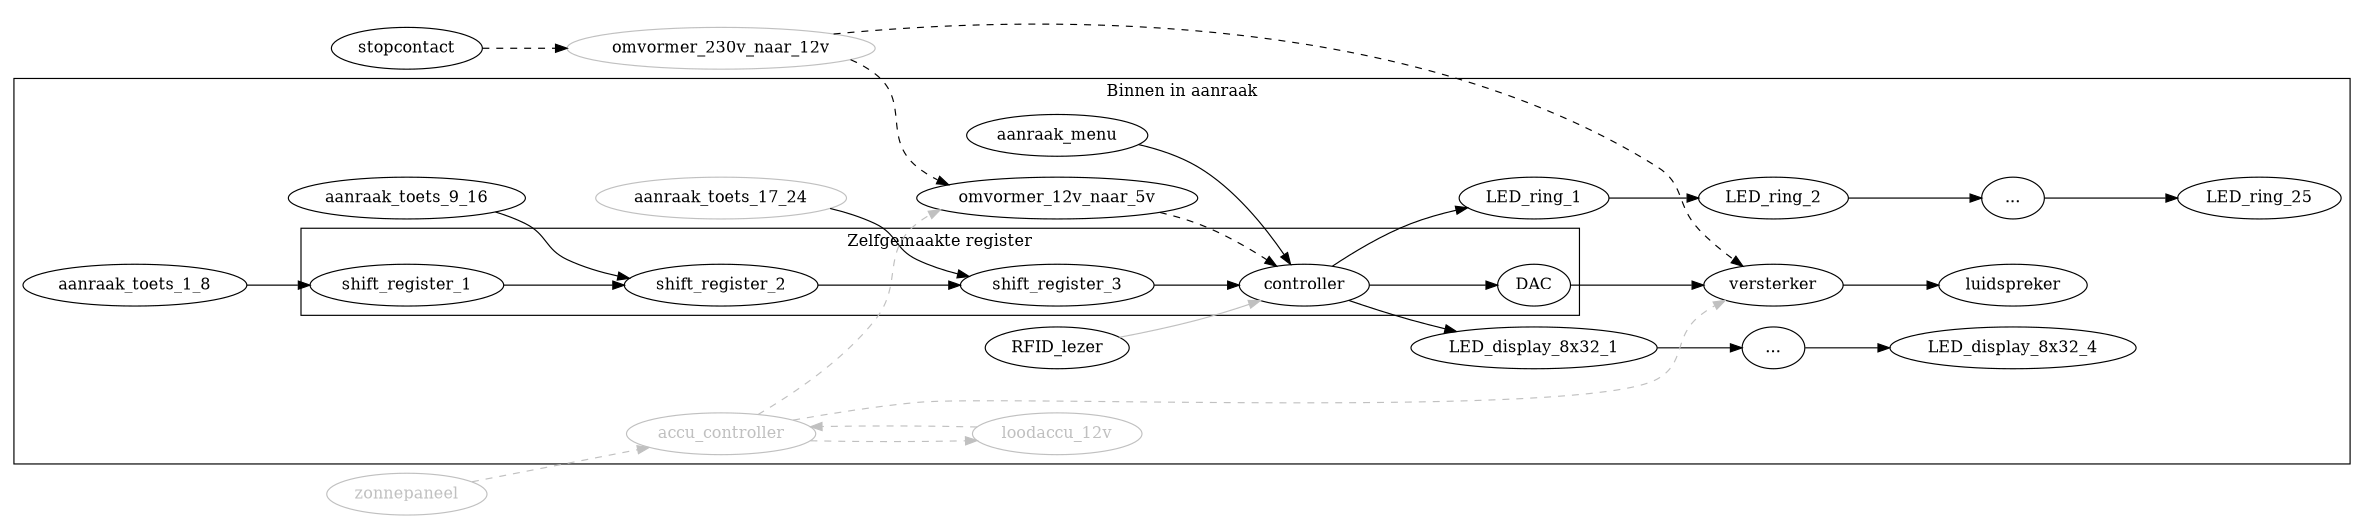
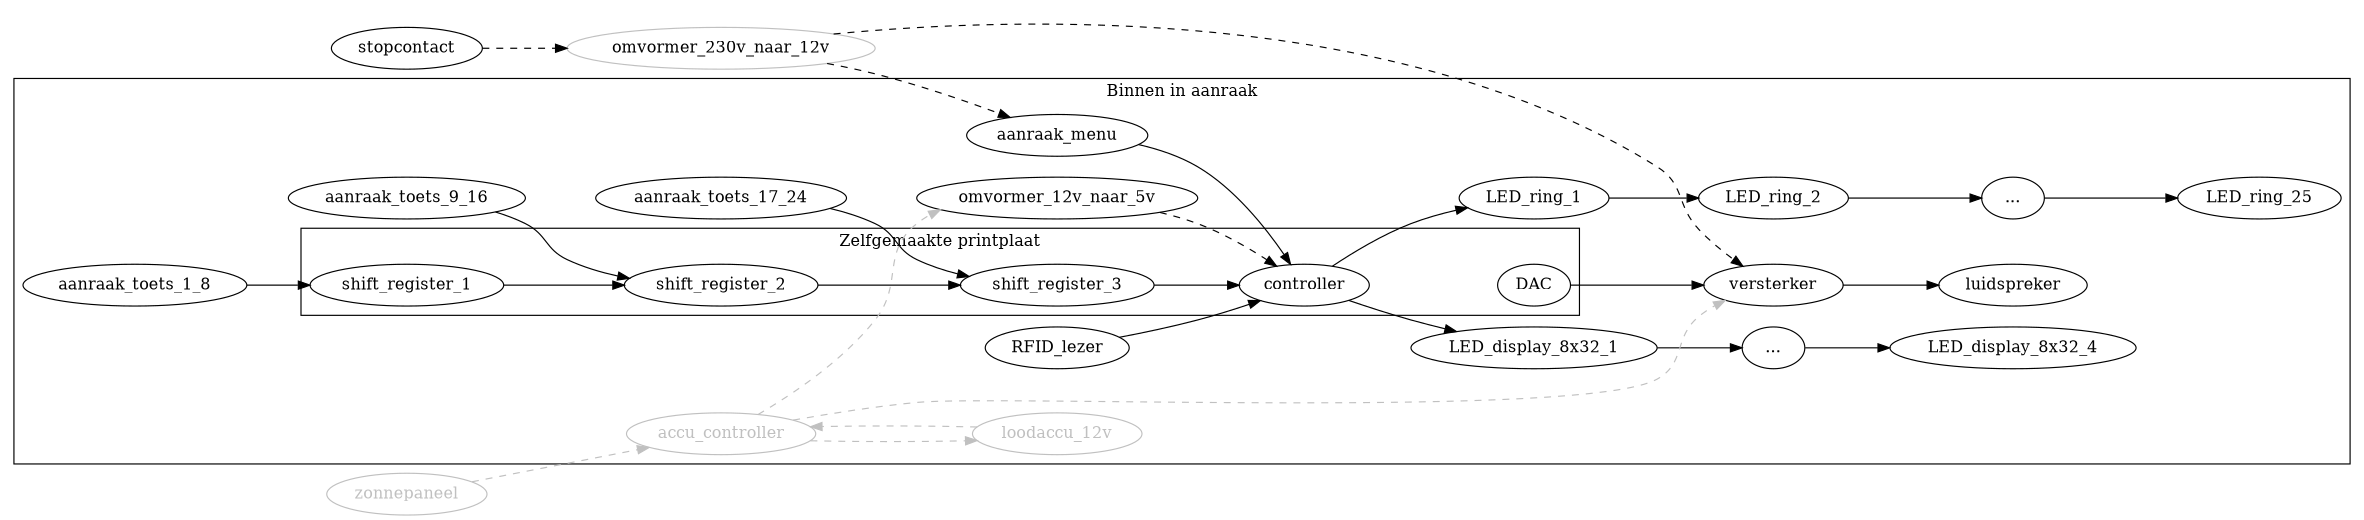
(896, 118) -> (918, 86)
(721, 198) -> (721, 198)
(940, 242) -> (940, 242)
(1428, 285) -> none
(1185, 323) -> (1185, 323)
